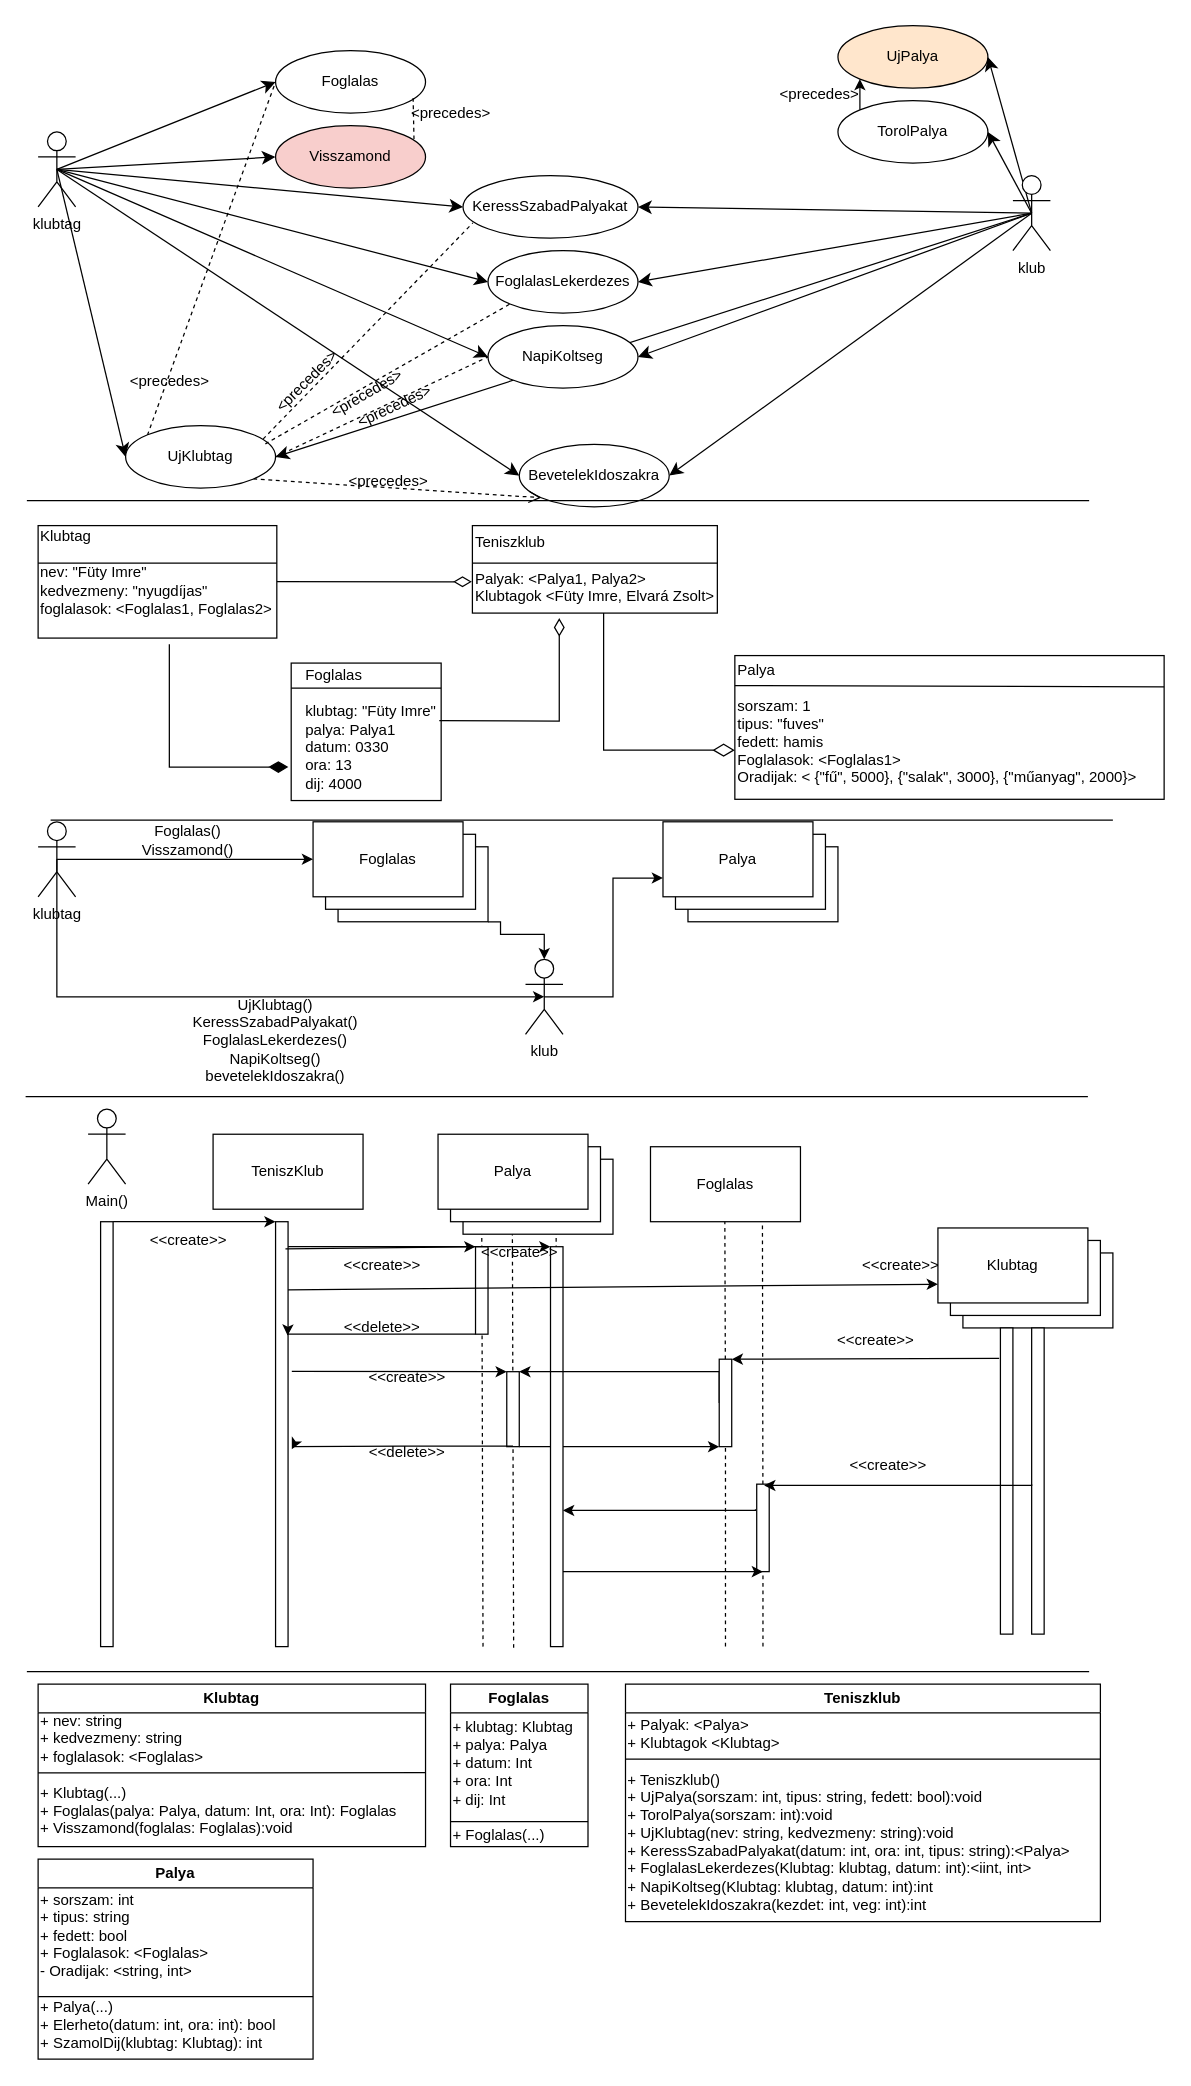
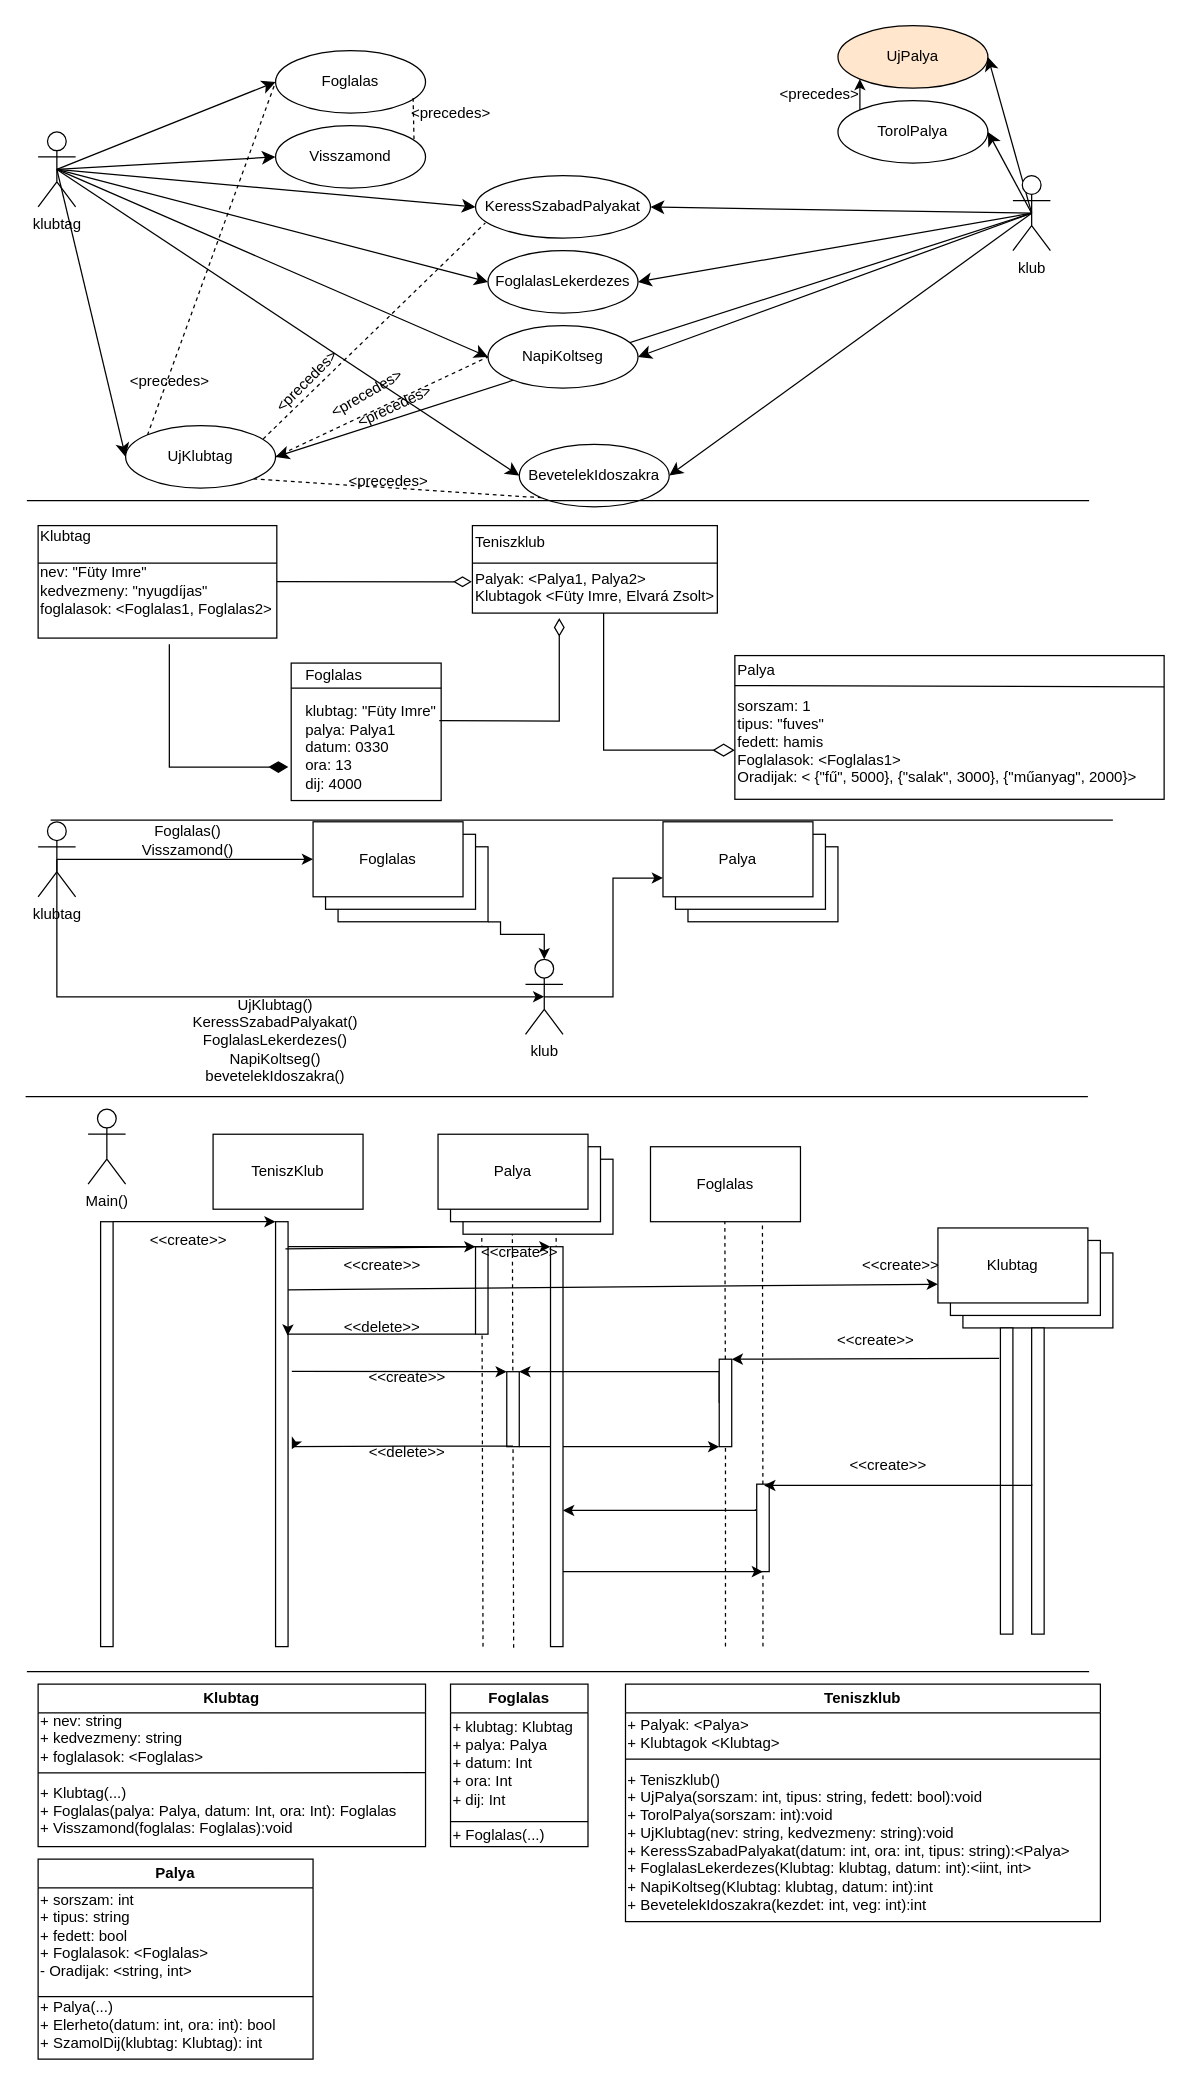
(351, 157) -> (351, 157)
(551, 207) -> (563, 207)
(388, 374) -> none
(535, 497) -> (536, 497)
